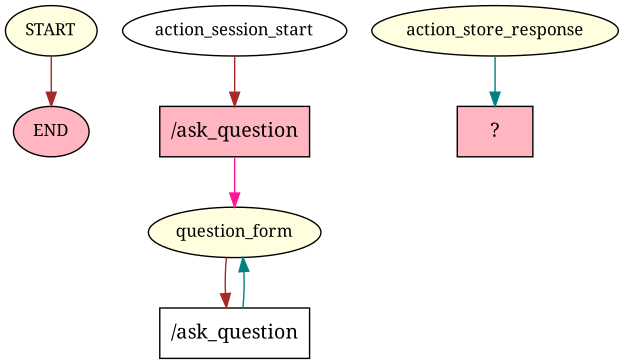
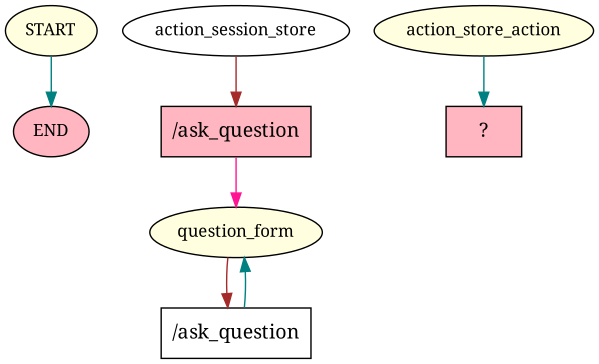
(235, 31) -> (236, 31)
(495, 31) -> (484, 31)
(51, 74) -> (51, 74)
